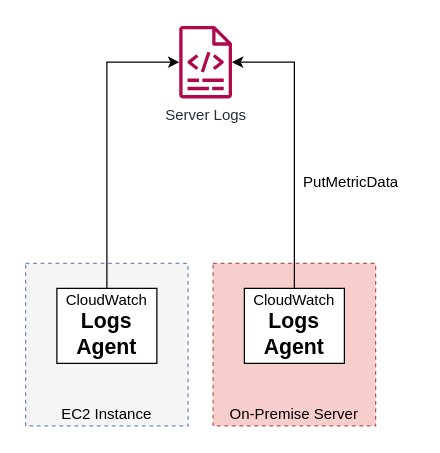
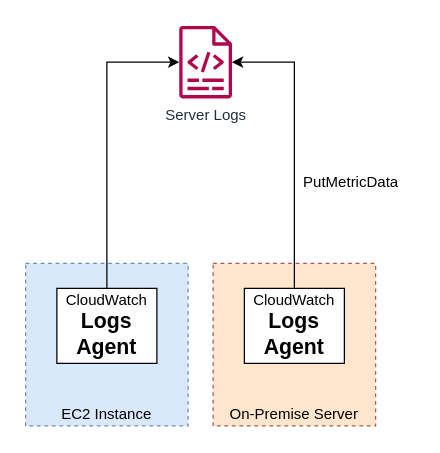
(107, 413) -> (107, 413)
(294, 413) -> (294, 413)
